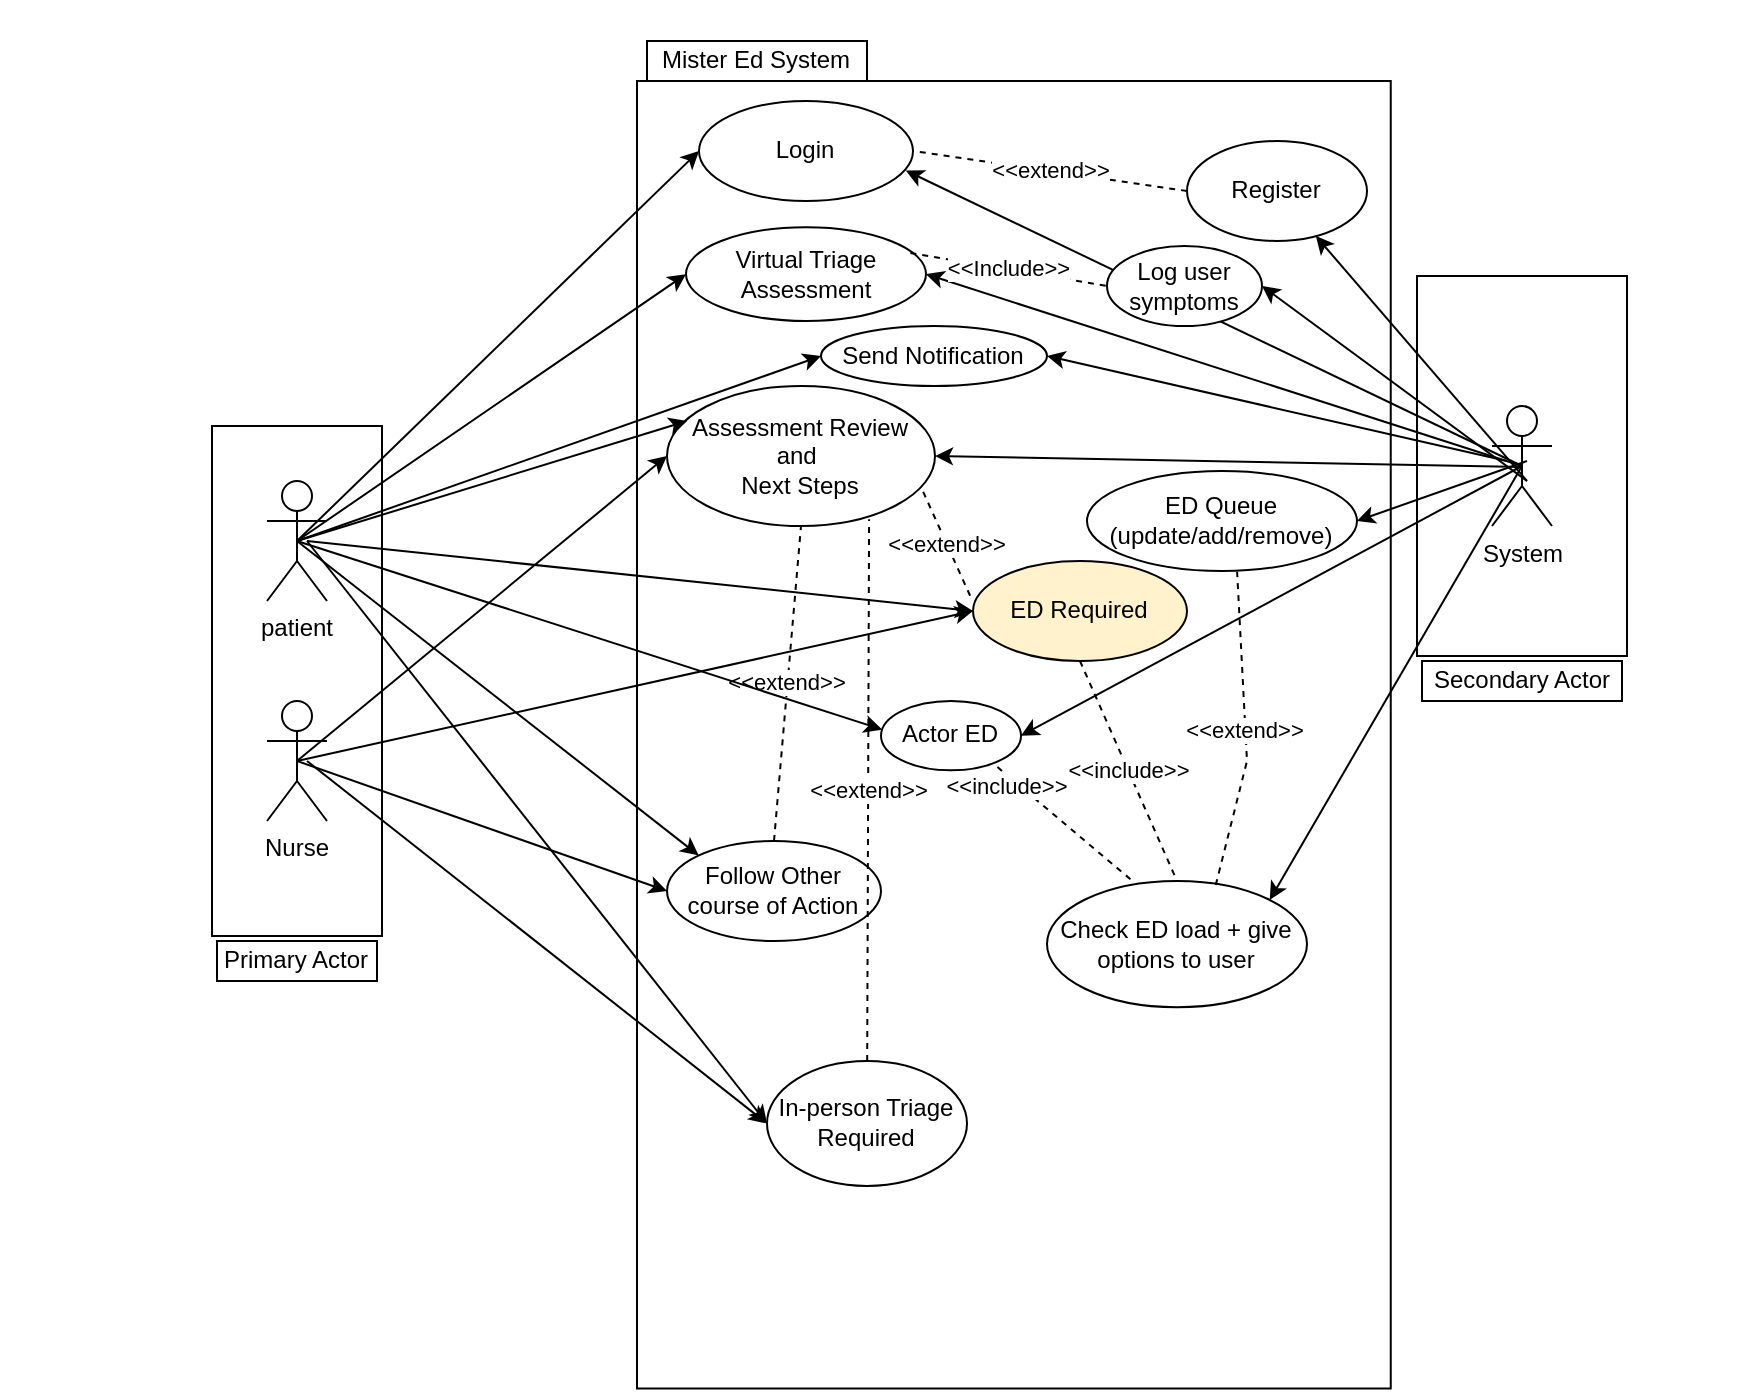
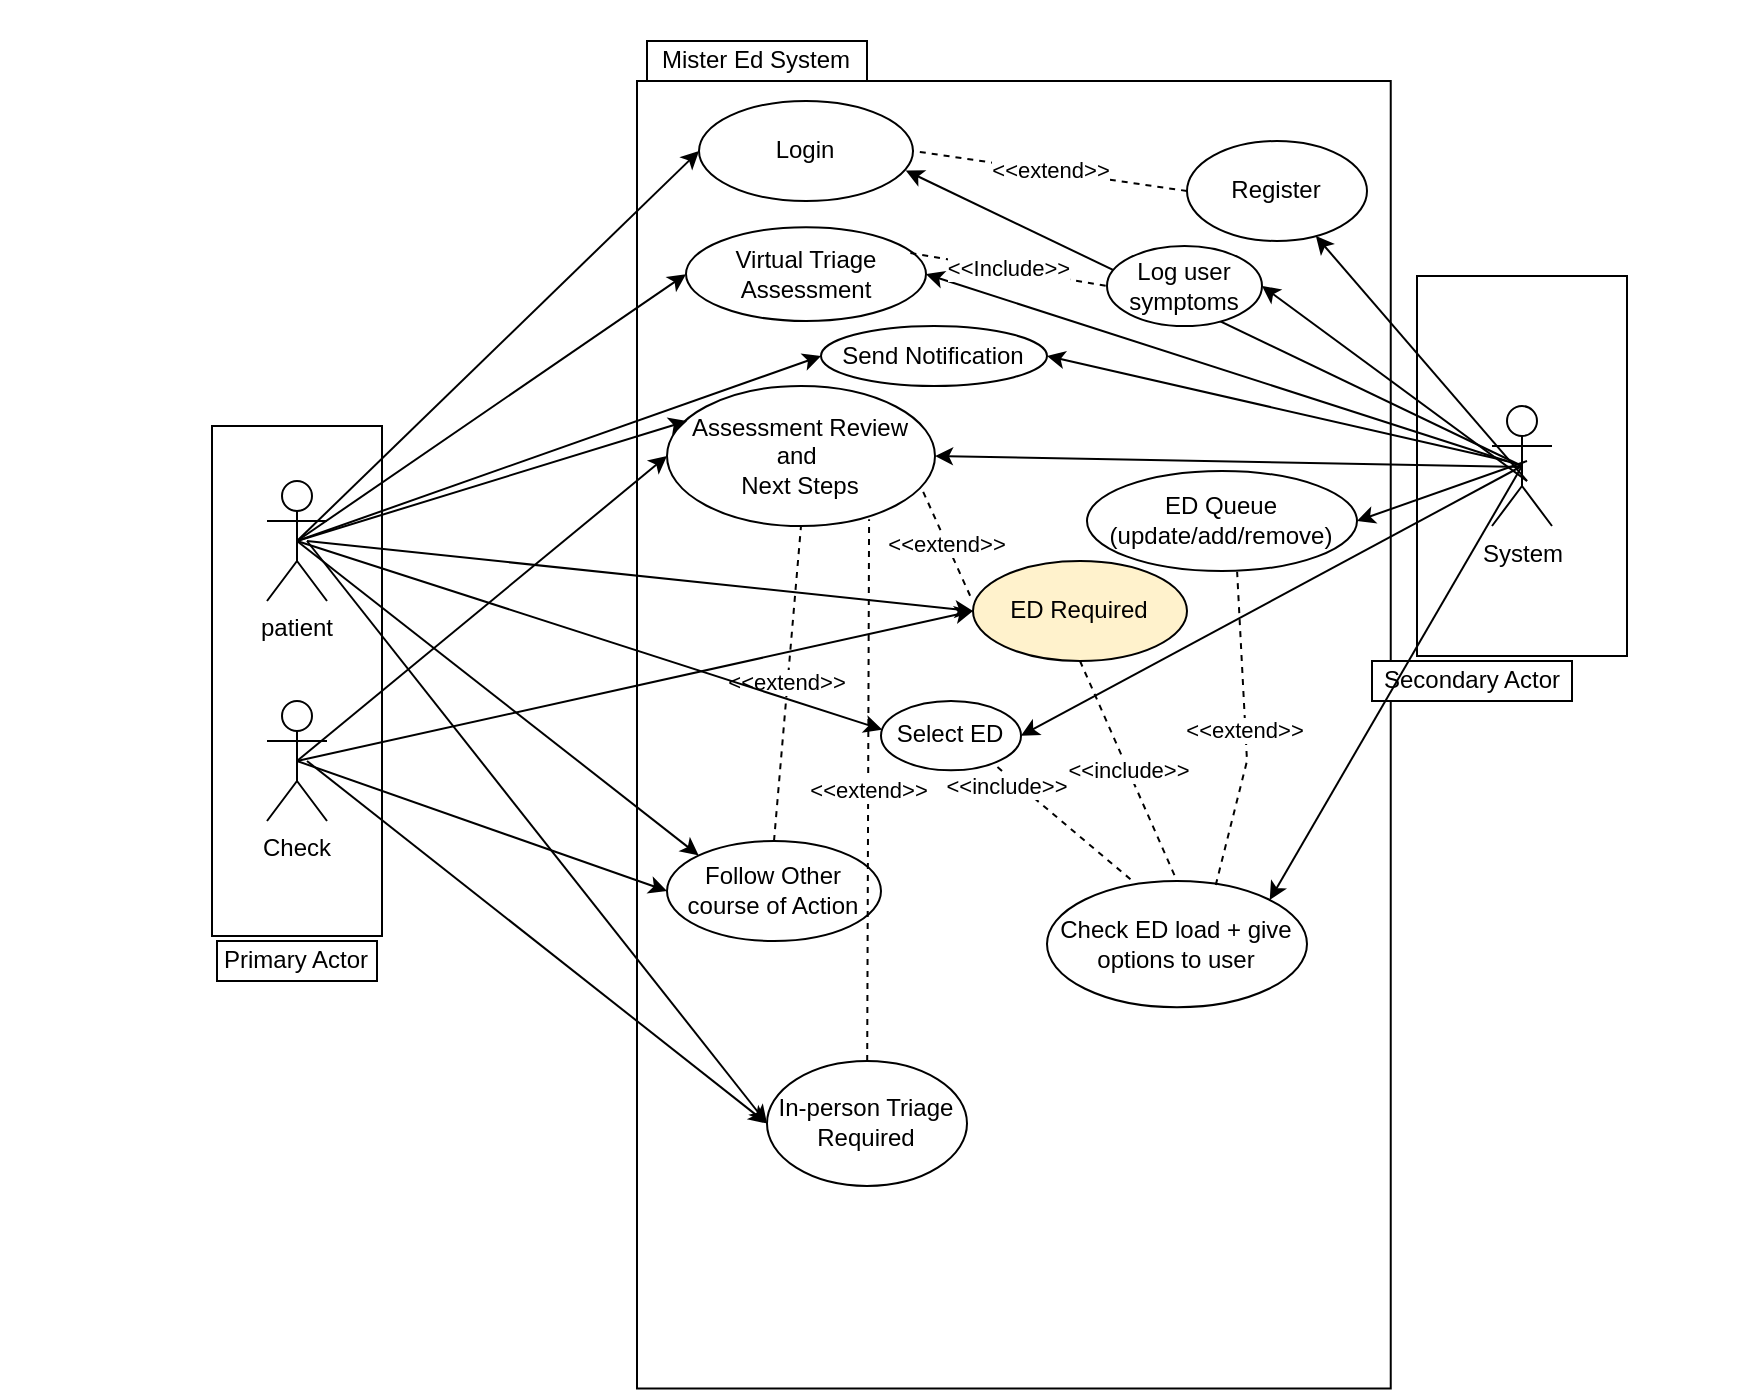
(1522, 681) -> (1472, 681)
(951, 735) -> (951, 735)
(298, 849) -> (298, 849)
